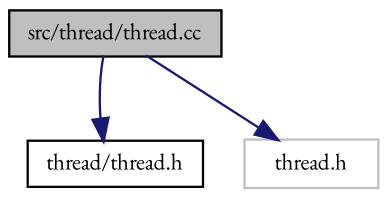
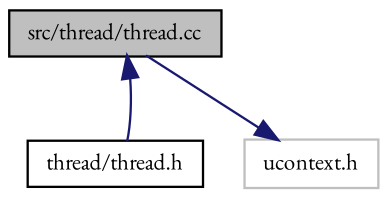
(100, 87) -> (131, 110)
(311, 164) -> (311, 164)
